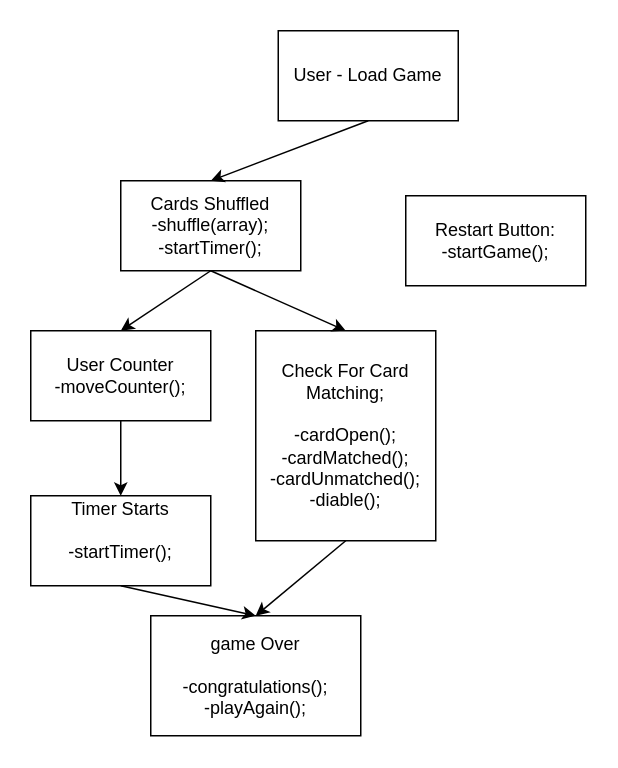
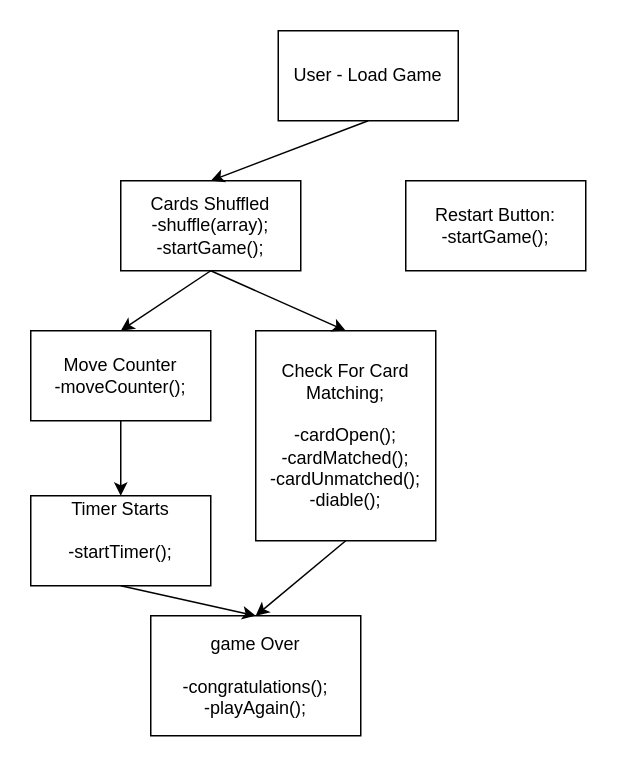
(211, 226) -> (211, 226)
(496, 241) -> (496, 226)
(121, 376) -> (121, 376)
